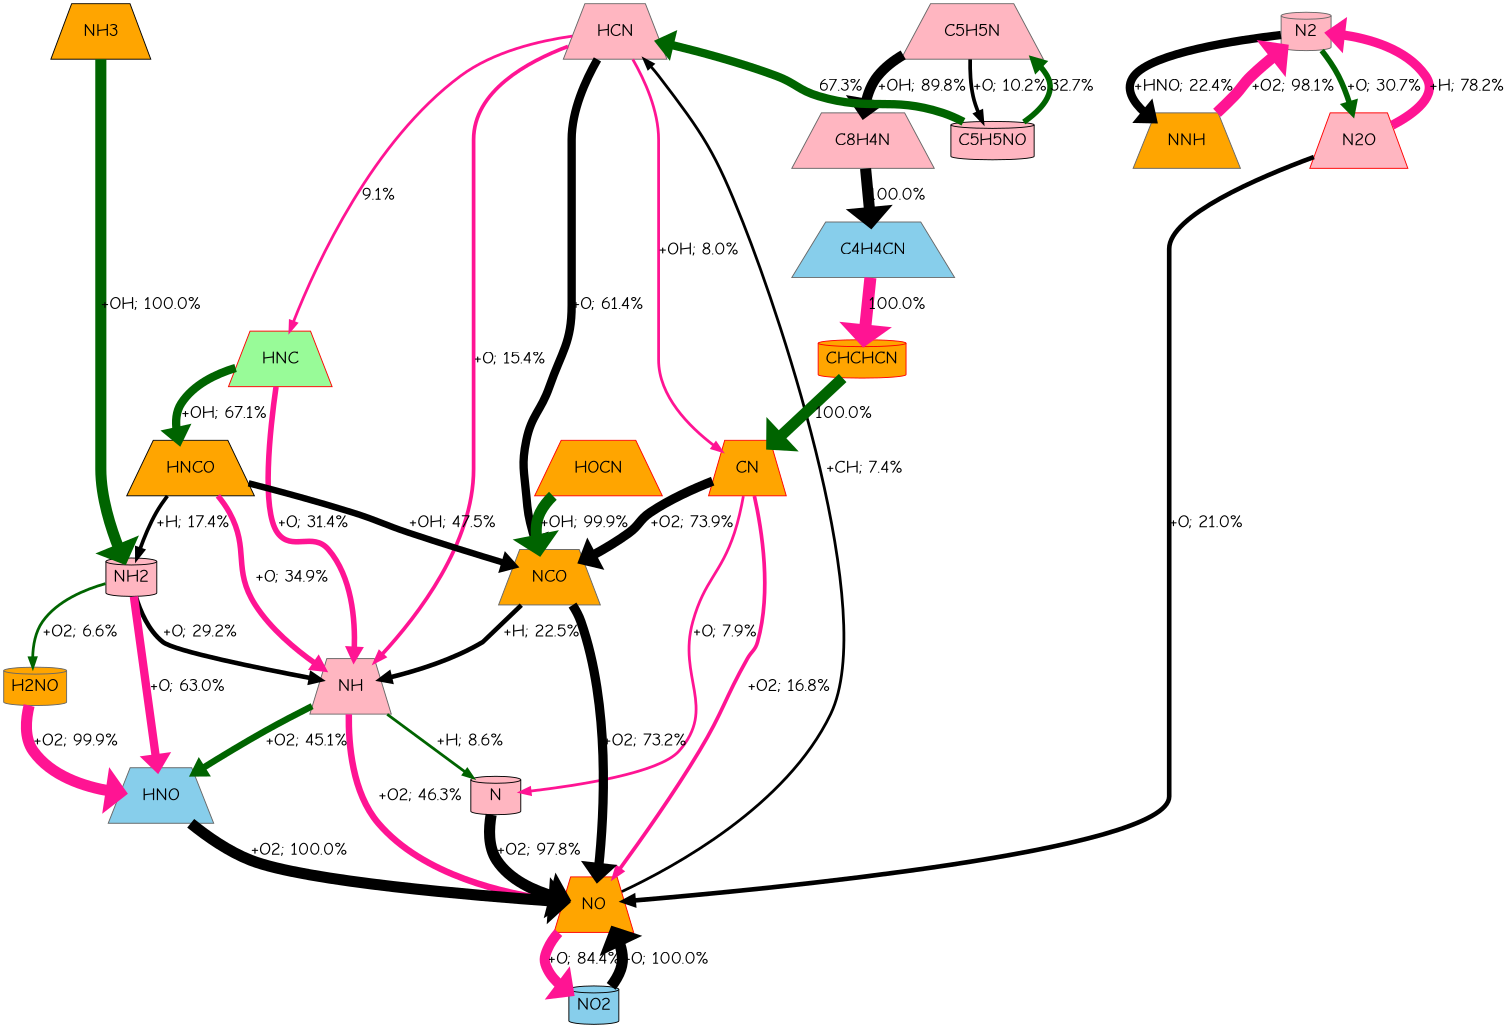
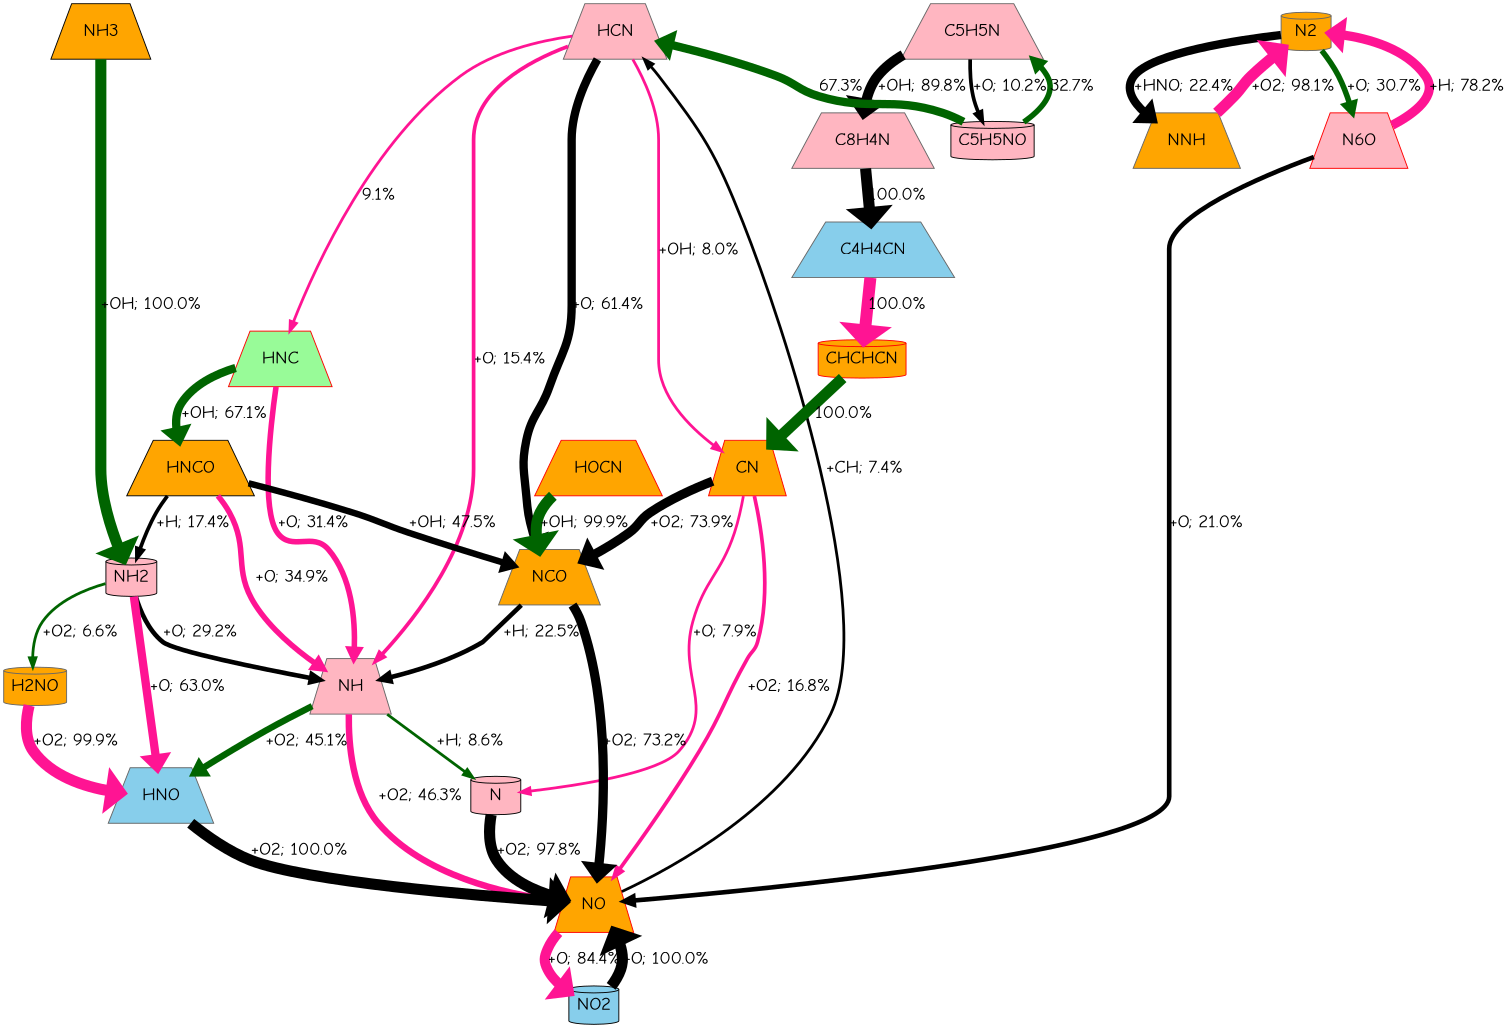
(1306, 31) -> (1306, 31)
(1359, 141) -> (1359, 141)
